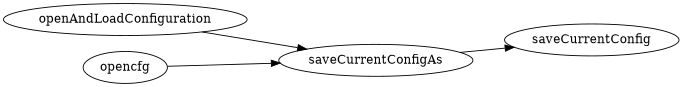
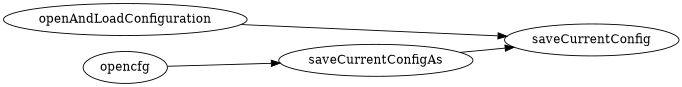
(250, 40) -> (369, 30)
